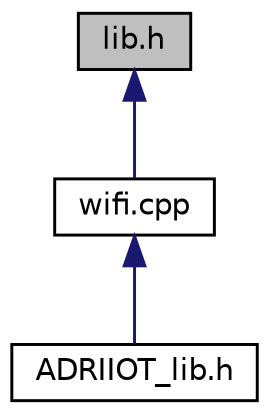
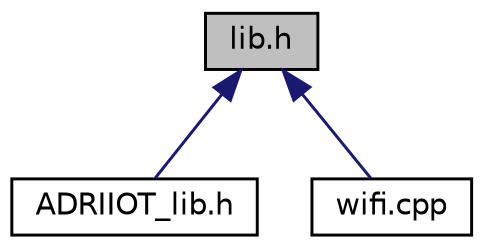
(135, 305) -> (189, 136)
